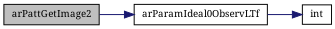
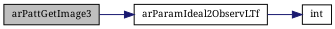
(52, 15) -> (52, 15)
(201, 15) -> (201, 15)
